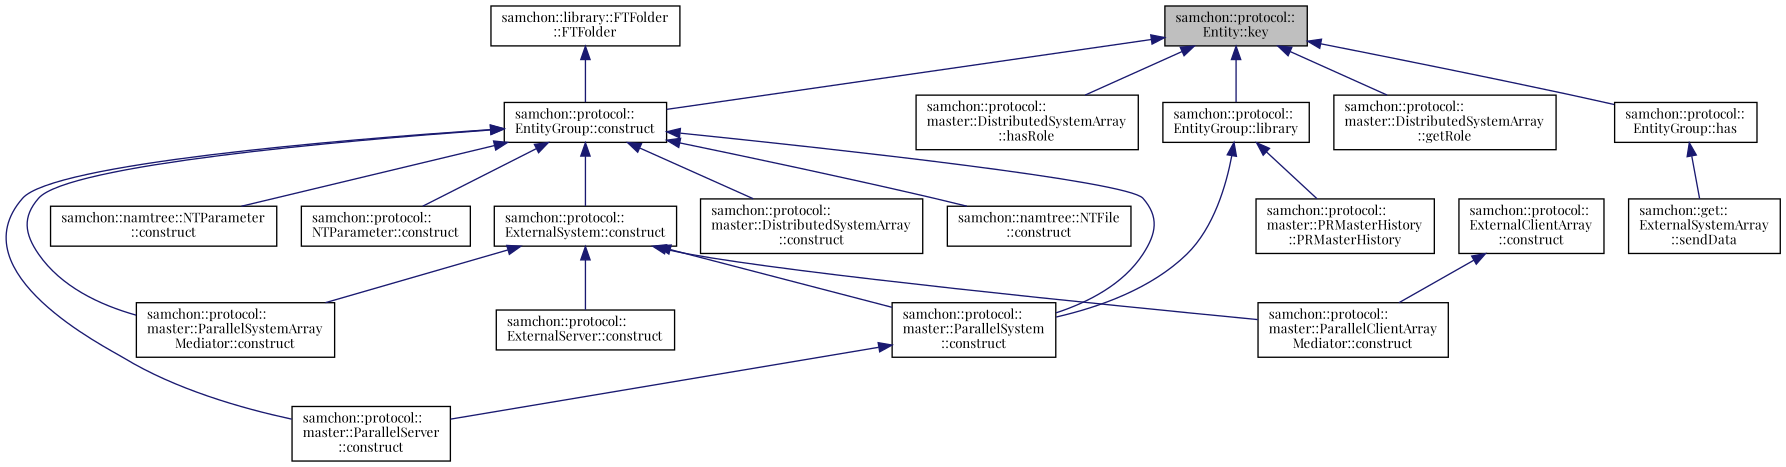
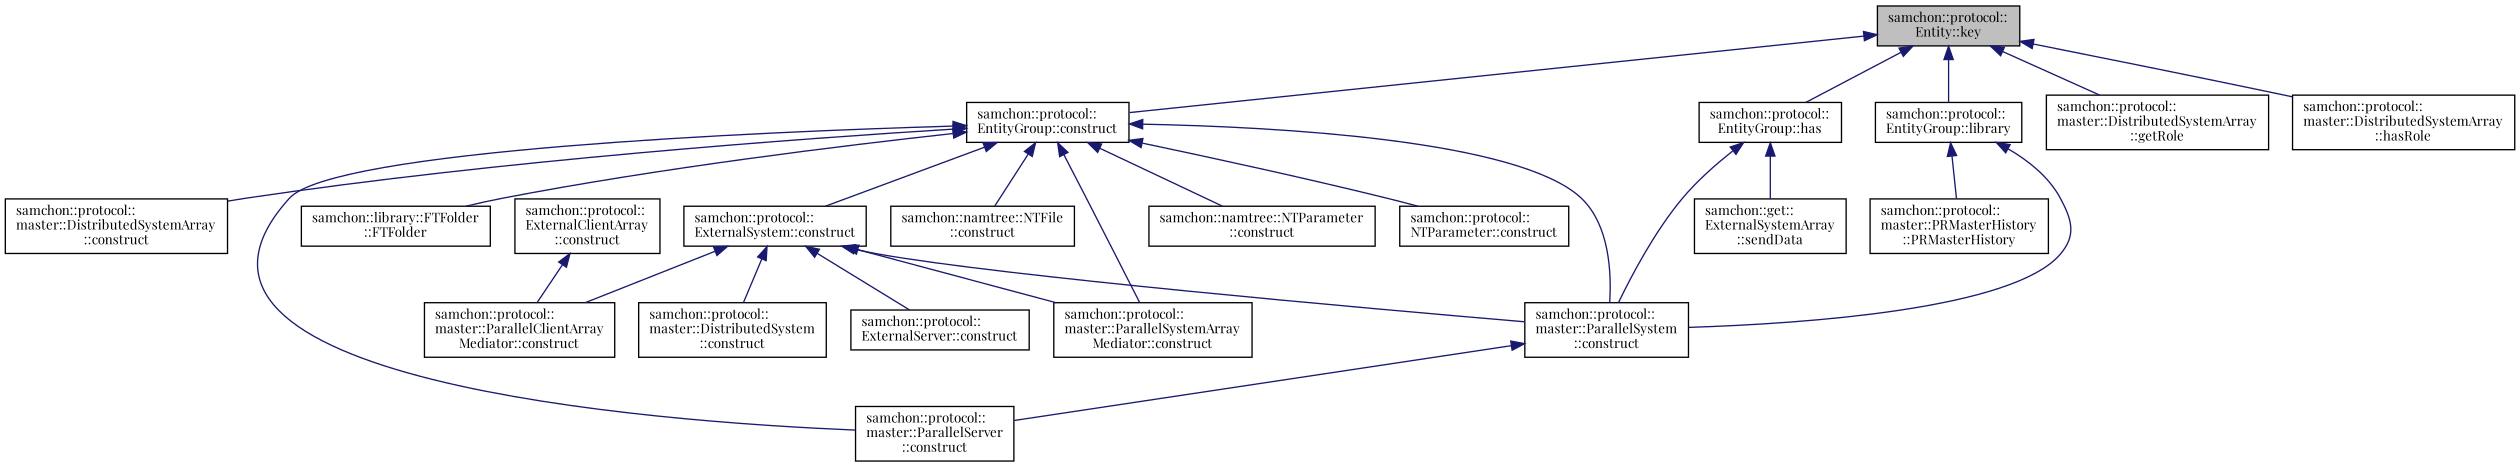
(585, 81) -> (709, 164)
none -> (1666, 220)
none -> (732, 330)
